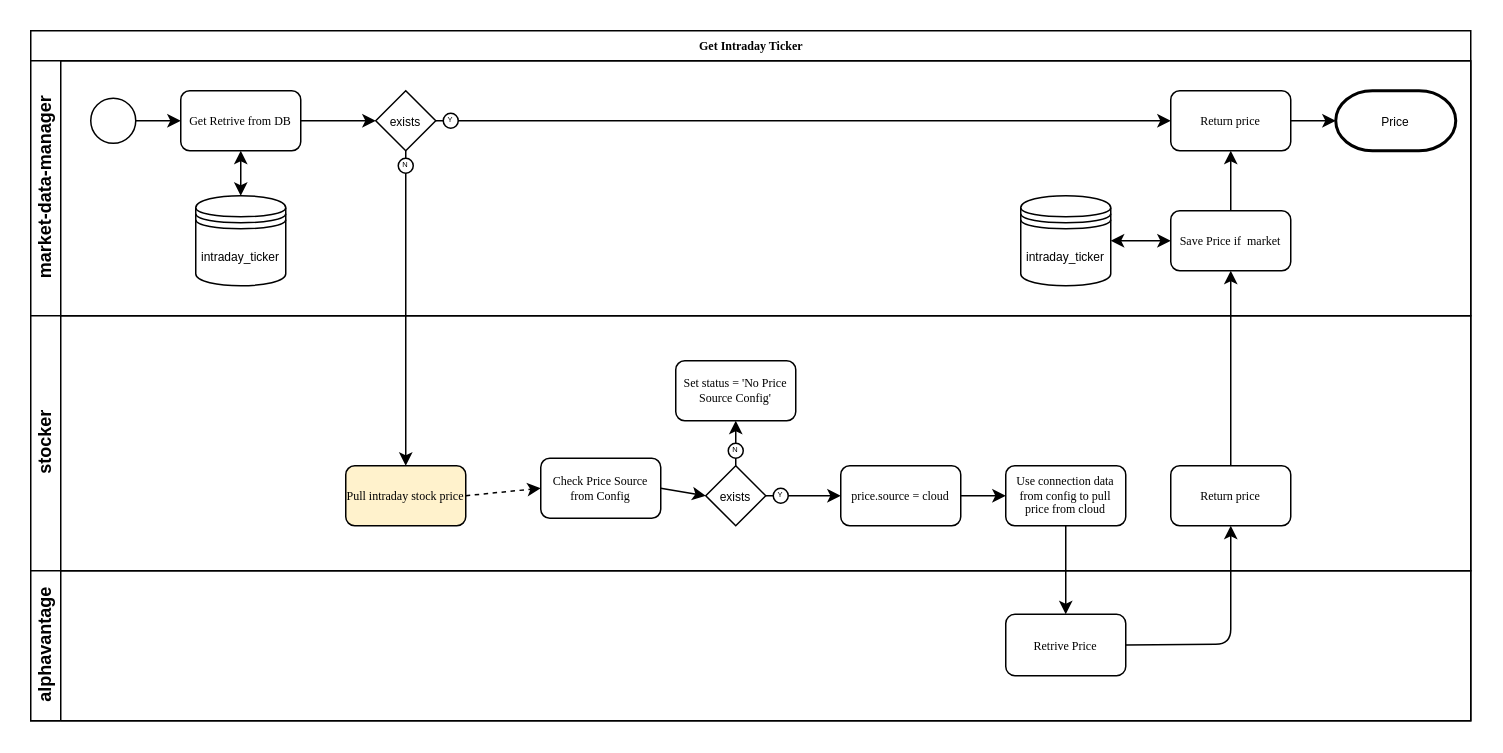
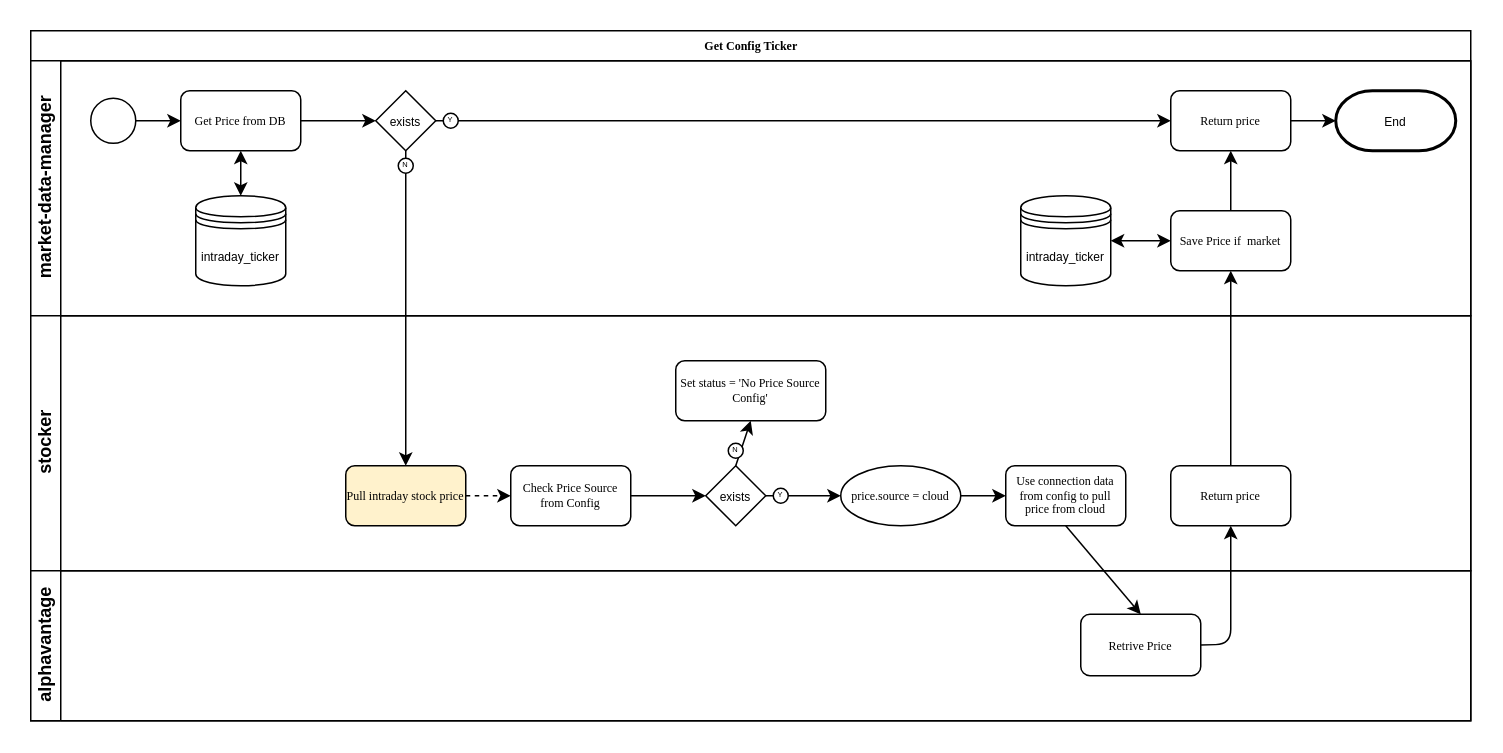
(752, 46) -> (752, 46)
(241, 121) -> (241, 121)
(1396, 121) -> (1396, 121)
(736, 391) -> (751, 391)
(601, 488) -> (571, 496)
(901, 496) -> (901, 496)
(1066, 645) -> (1141, 645)
